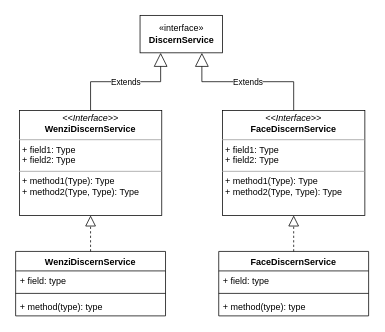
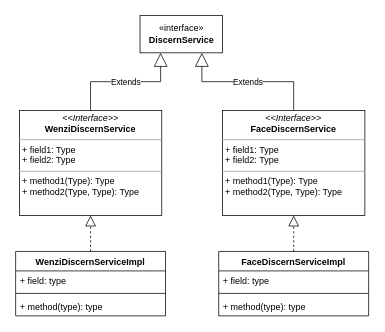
(90, 262) -> (90, 262)
(293, 262) -> (293, 262)
